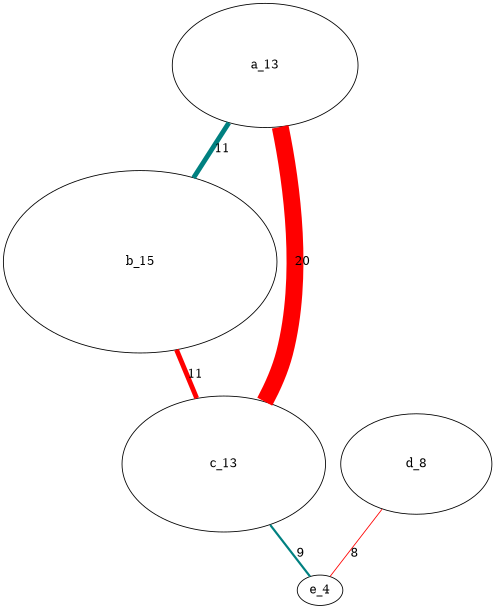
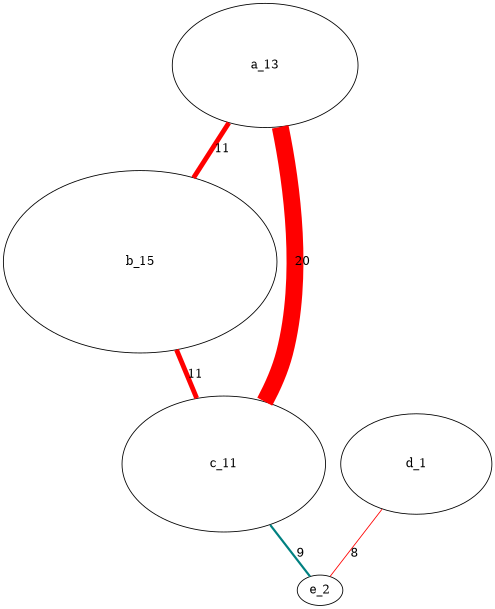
(211, 150) -> (211, 150)
(224, 464) -> (224, 464)
(416, 464) -> (416, 464)
(320, 590) -> (320, 590)
